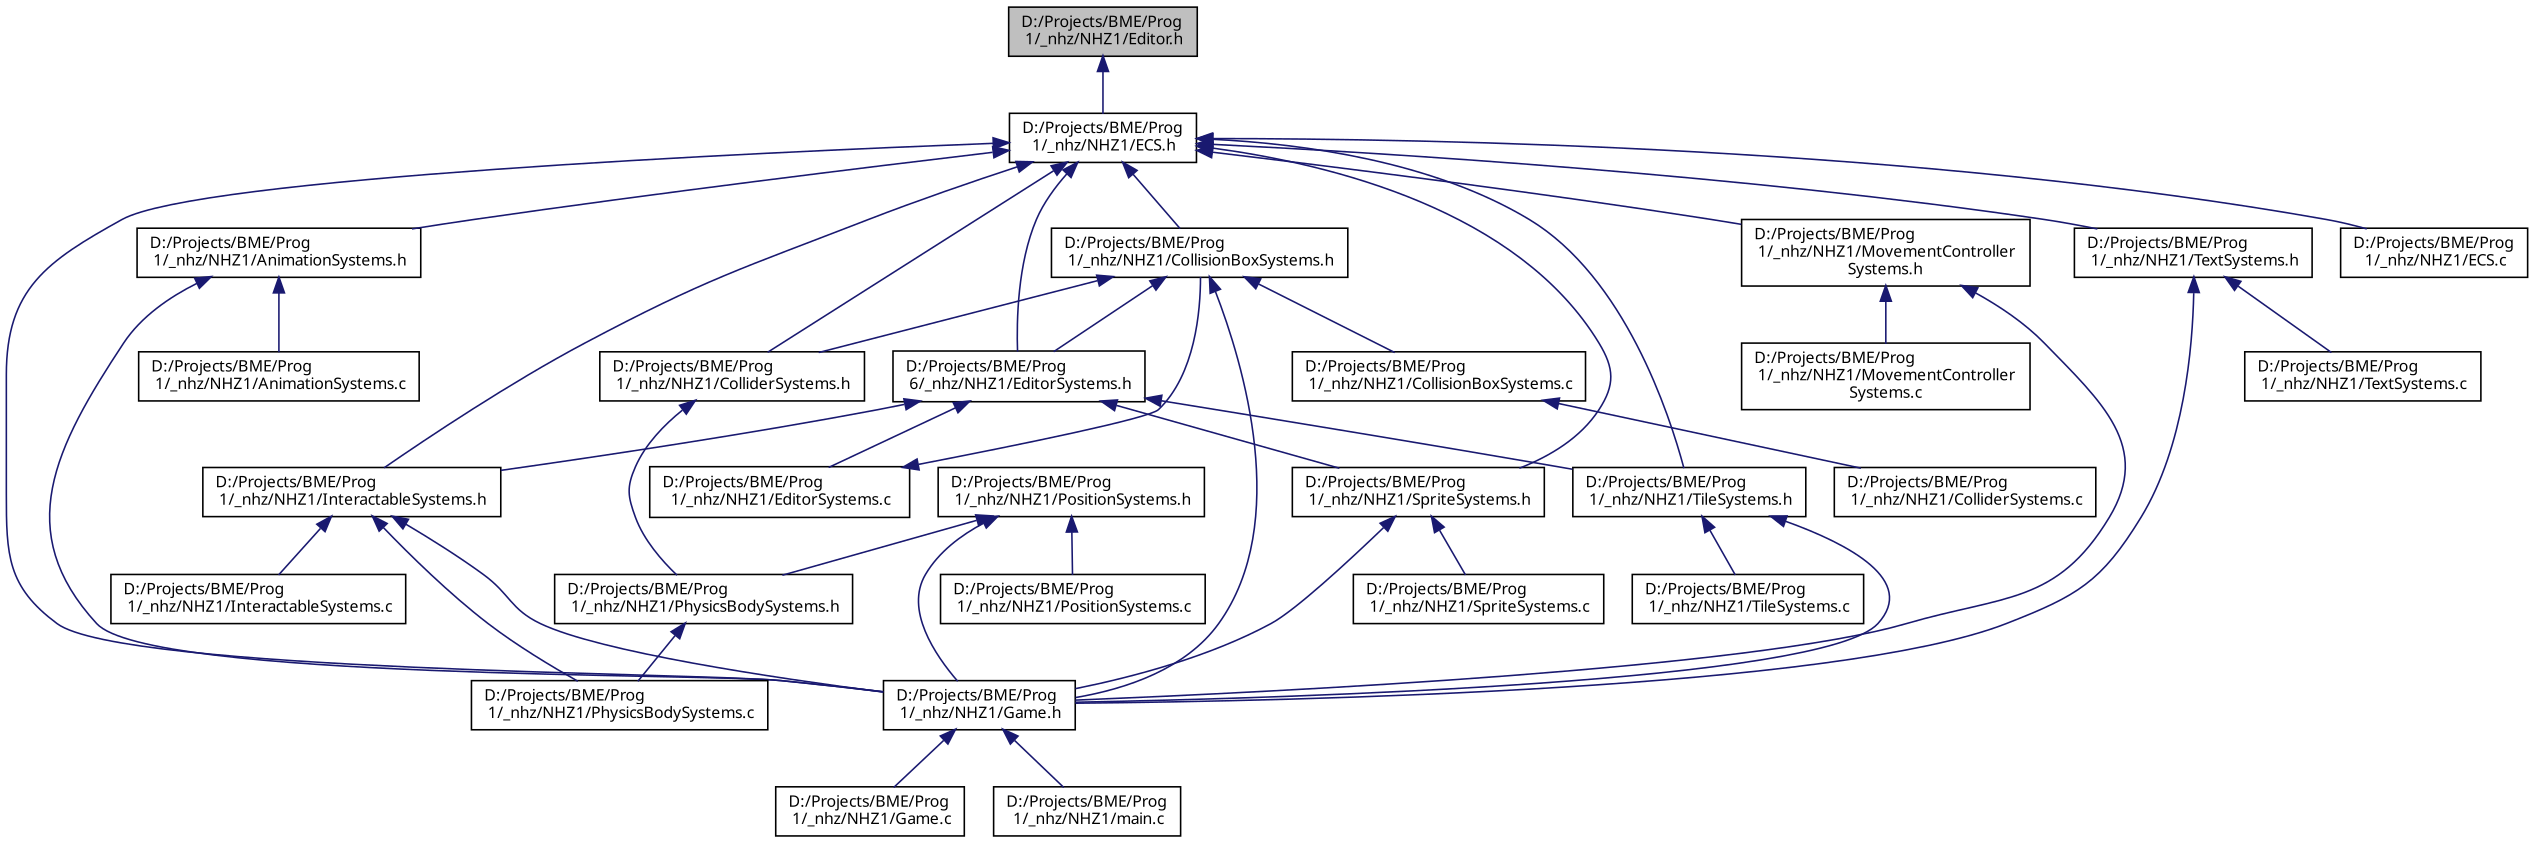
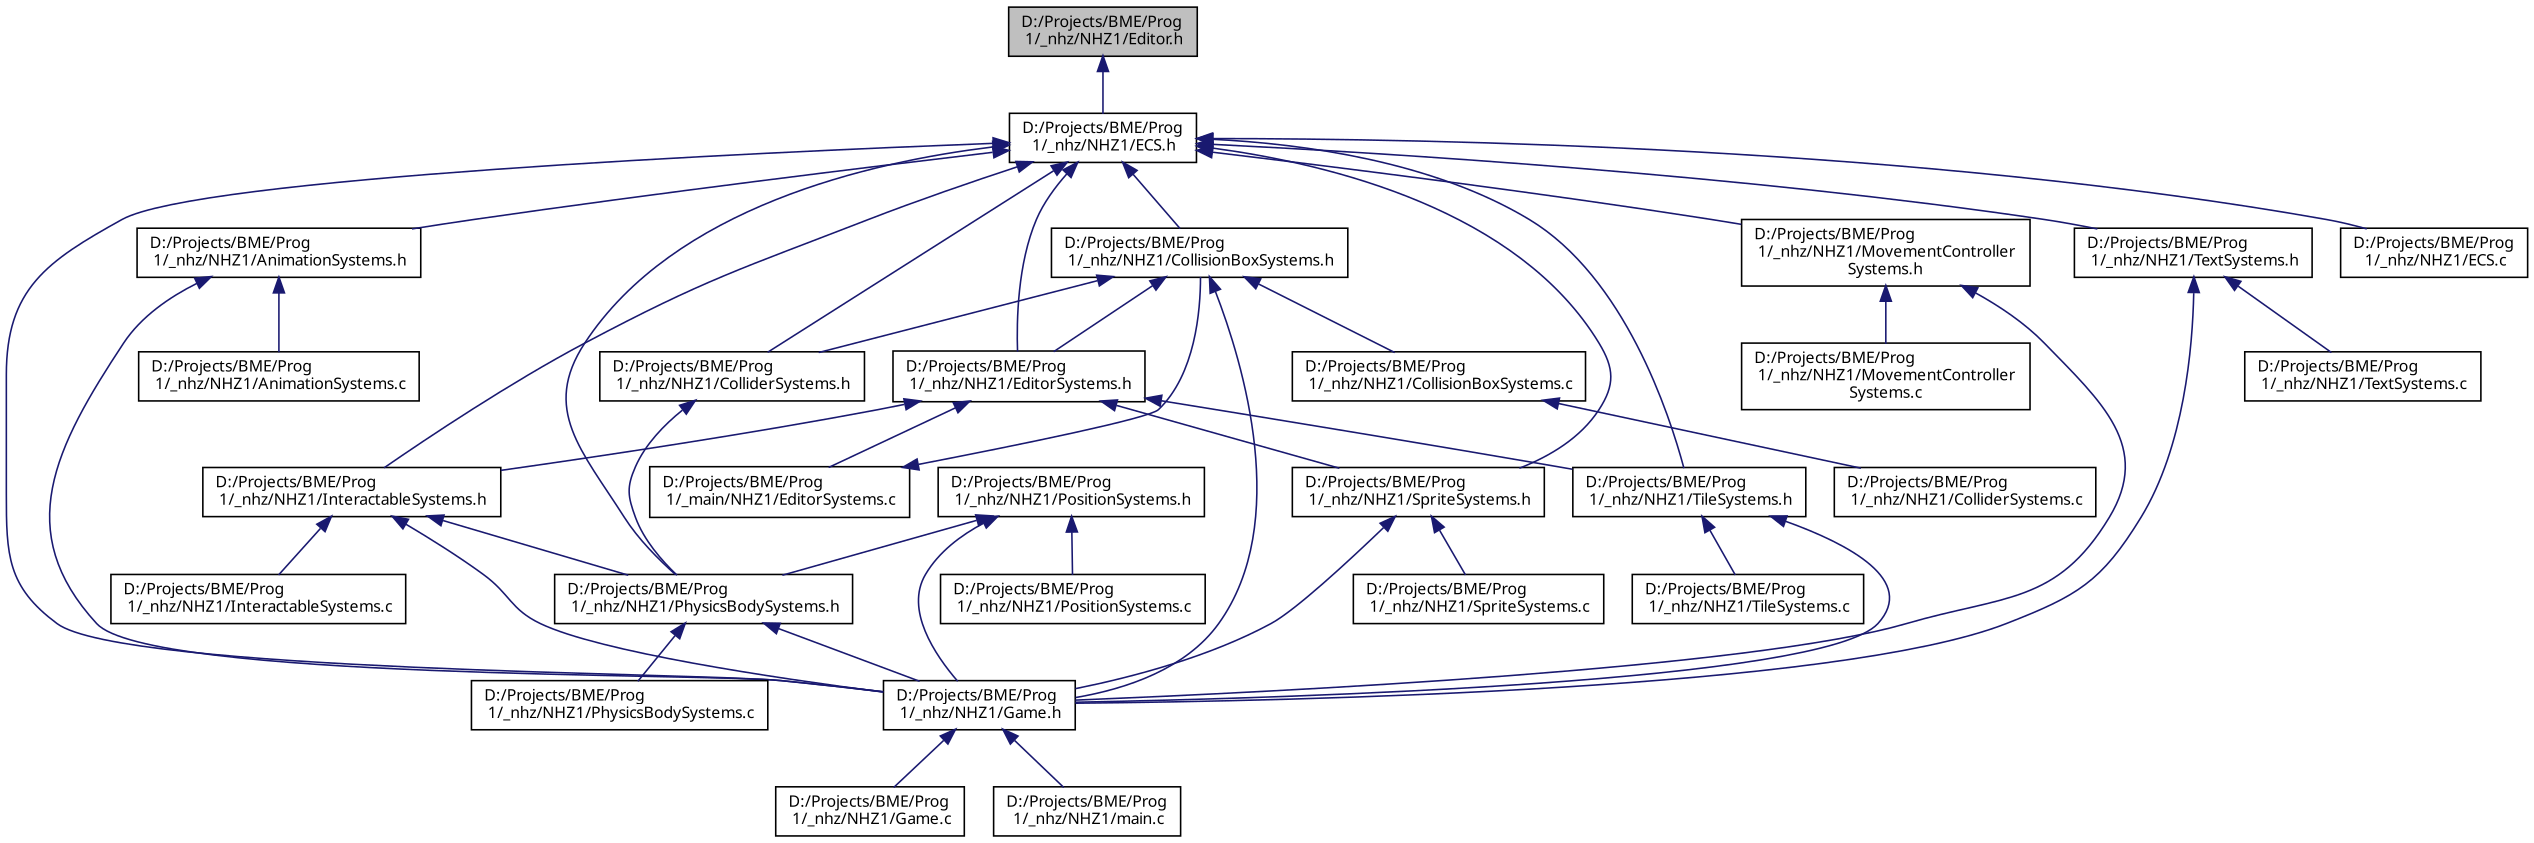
none -> (651, 272)
(1019, 376) -> (1019, 376)
(780, 492) -> (780, 492)
(474, 613) -> (536, 548)
none -> (849, 655)
